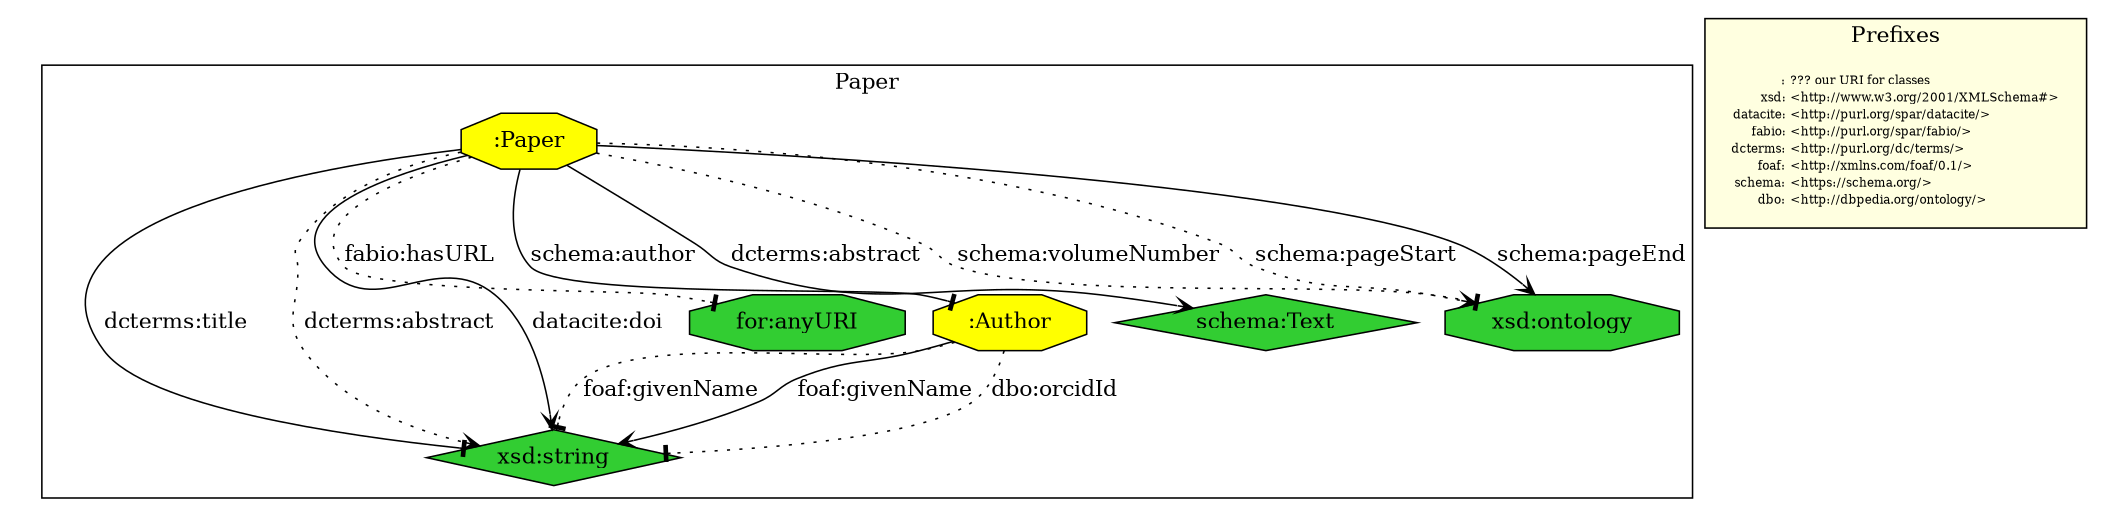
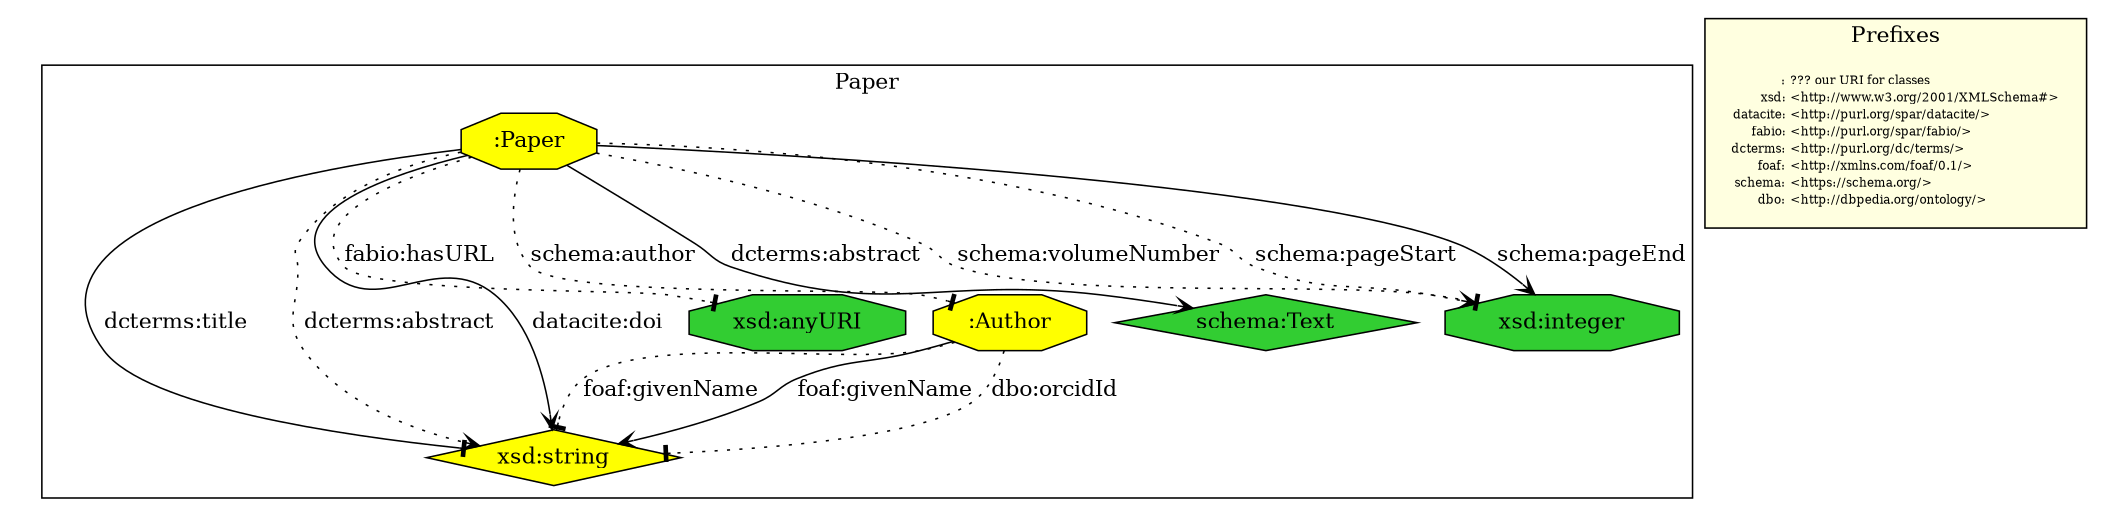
(700, 289) -> (700, 289)
(797, 323) -> (797, 323)
(1562, 323) -> (1562, 323)
(554, 458) -> (554, 458)
